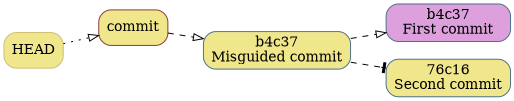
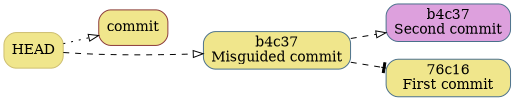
(448, 23) -> (448, 23)
(181, 35) -> (128, 55)
(448, 78) -> (448, 78)
